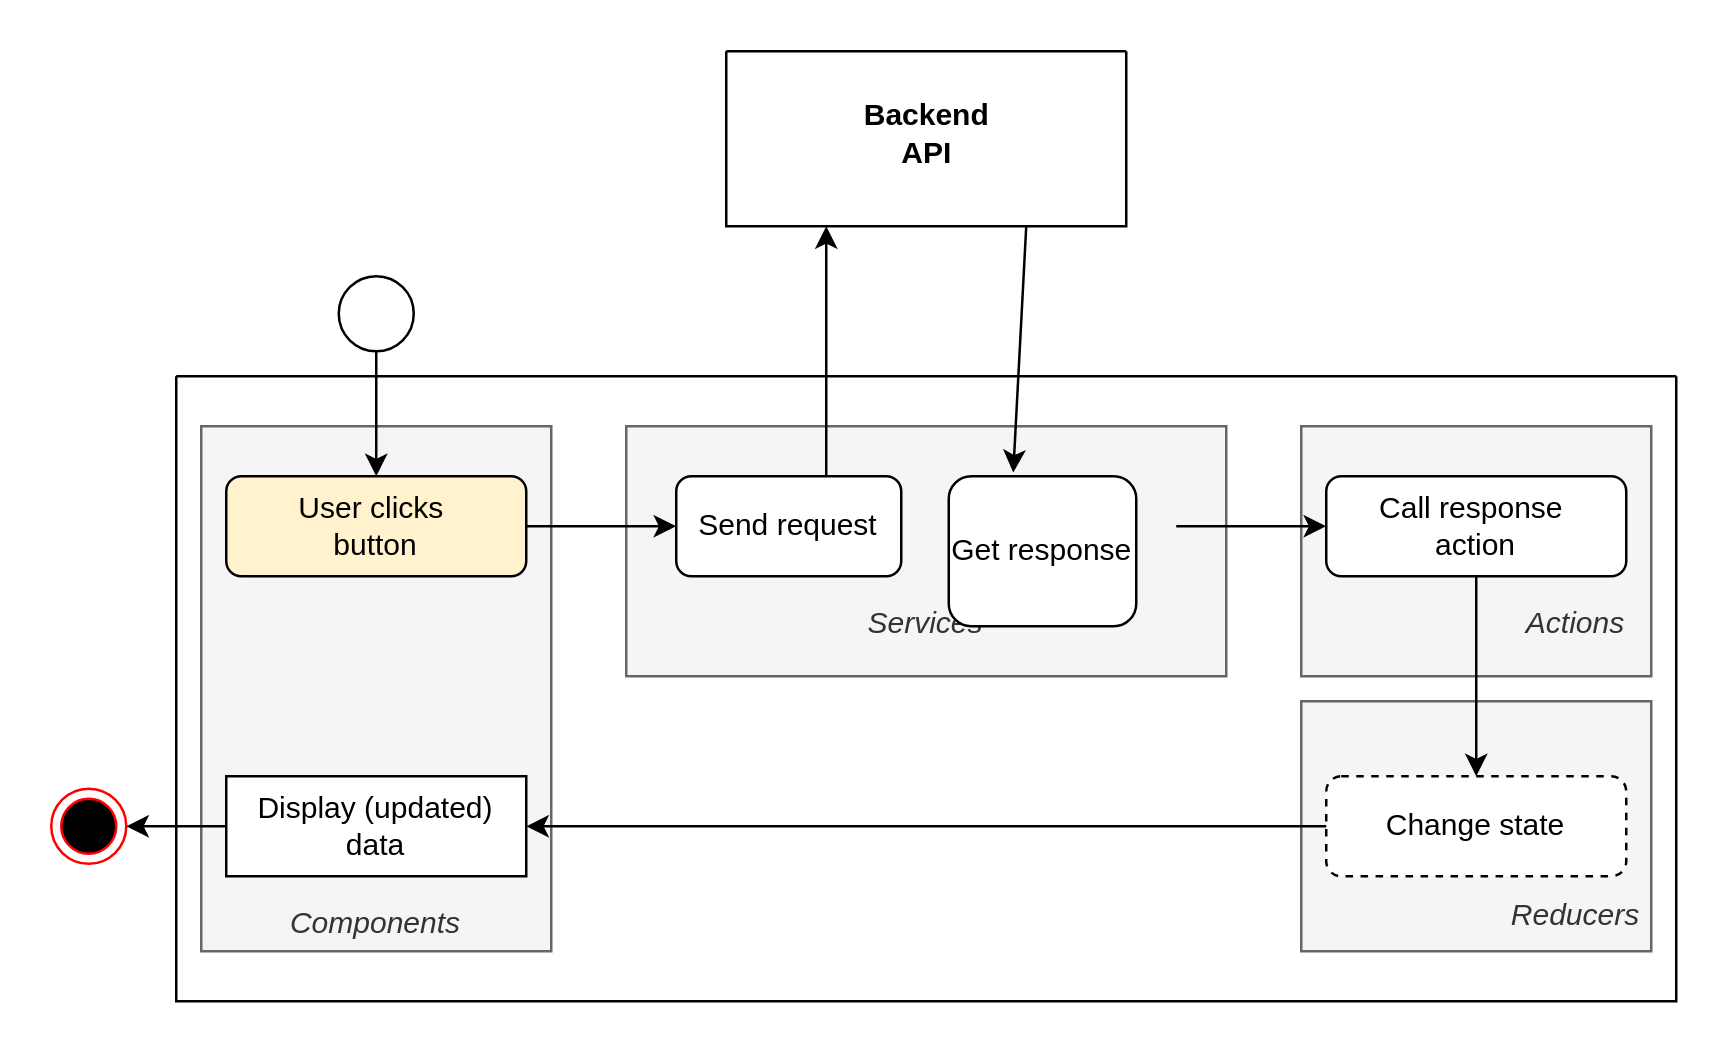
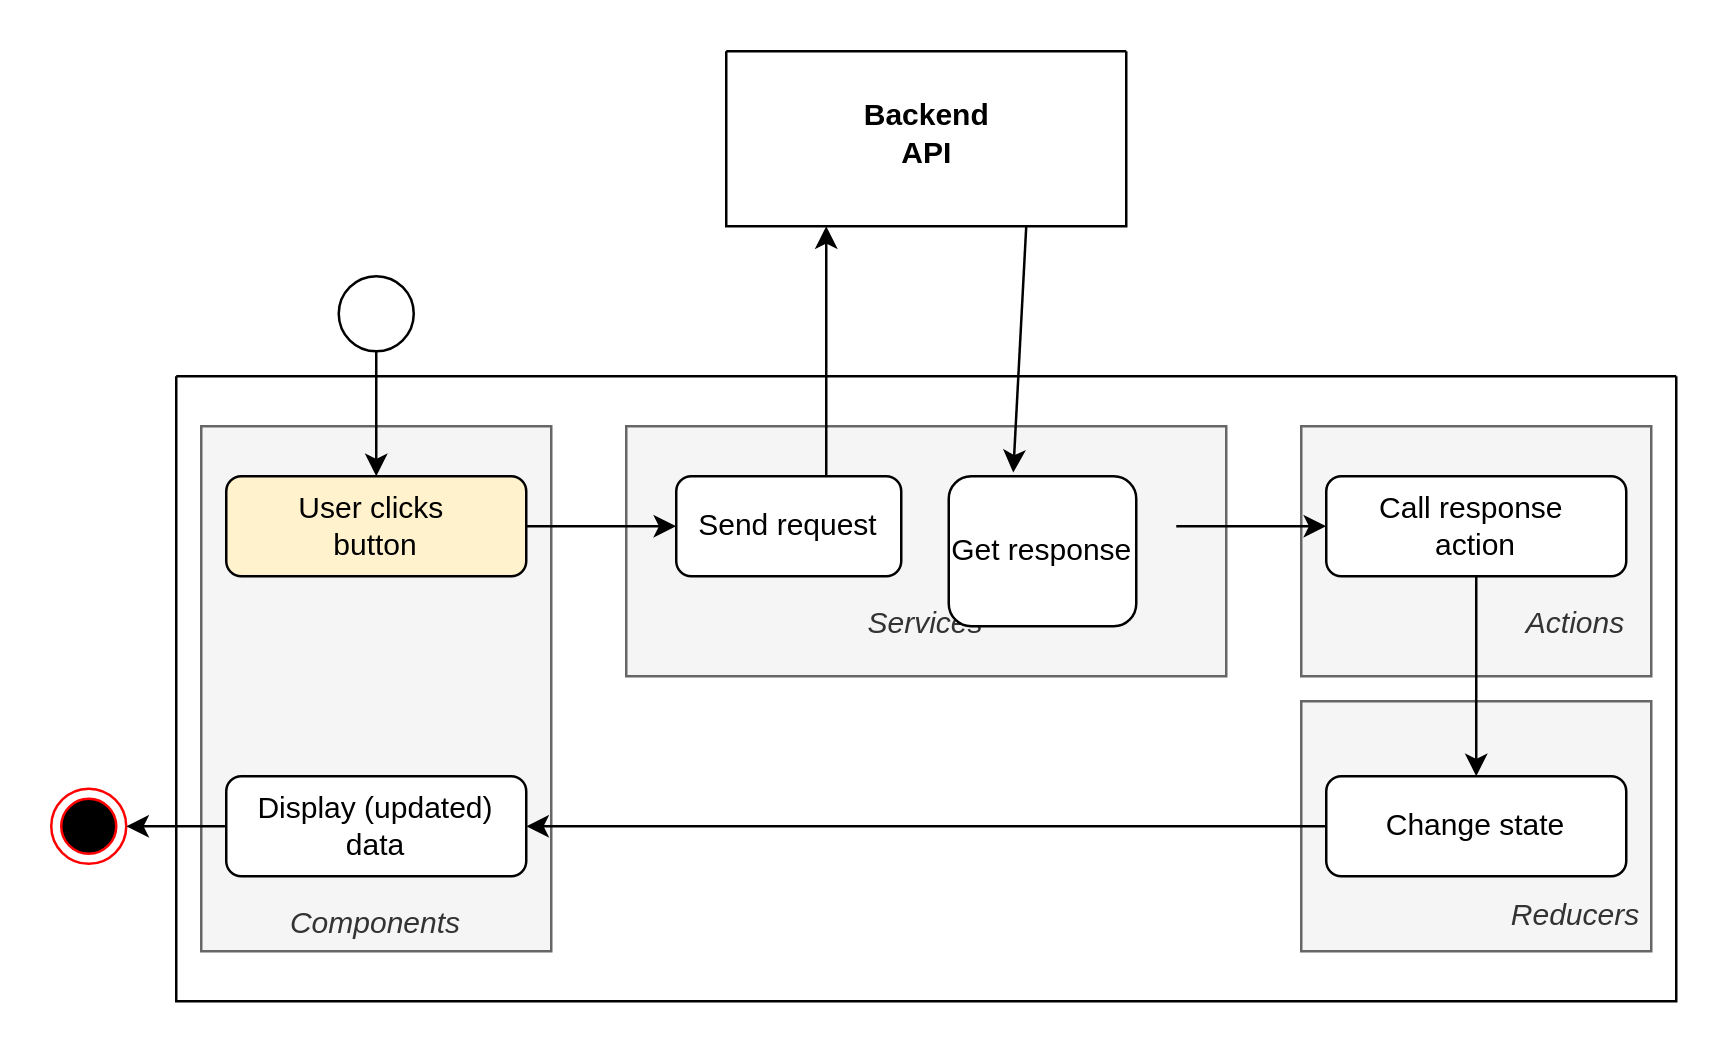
(376, 826) -> (376, 826)
(1476, 826) -> (1476, 826)
